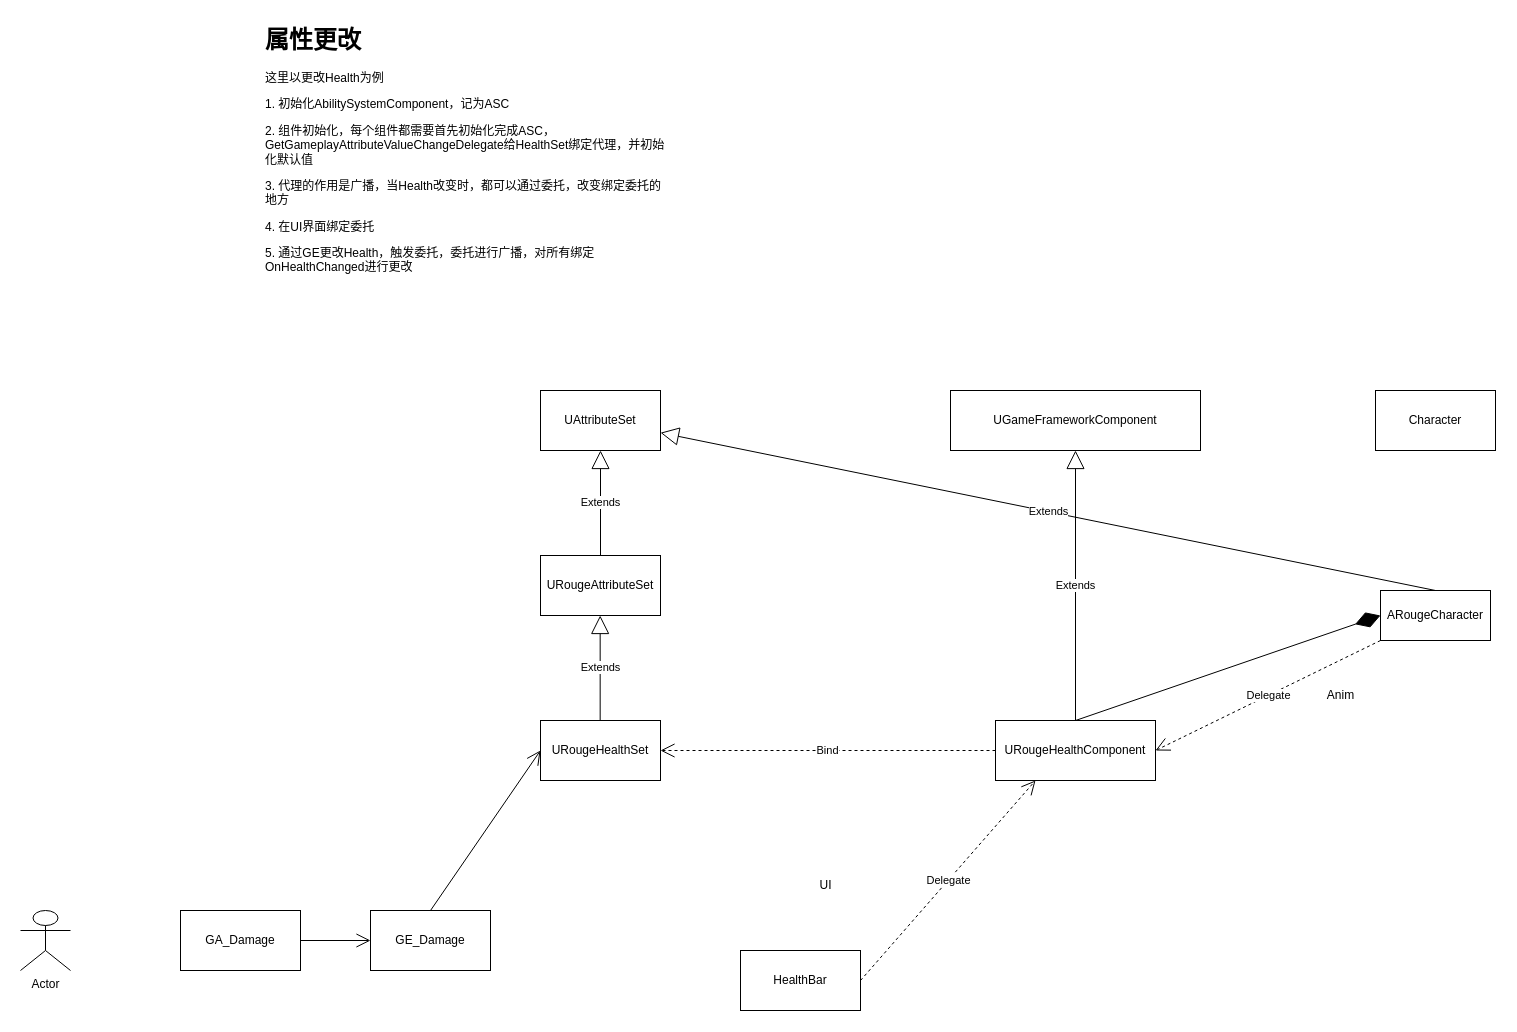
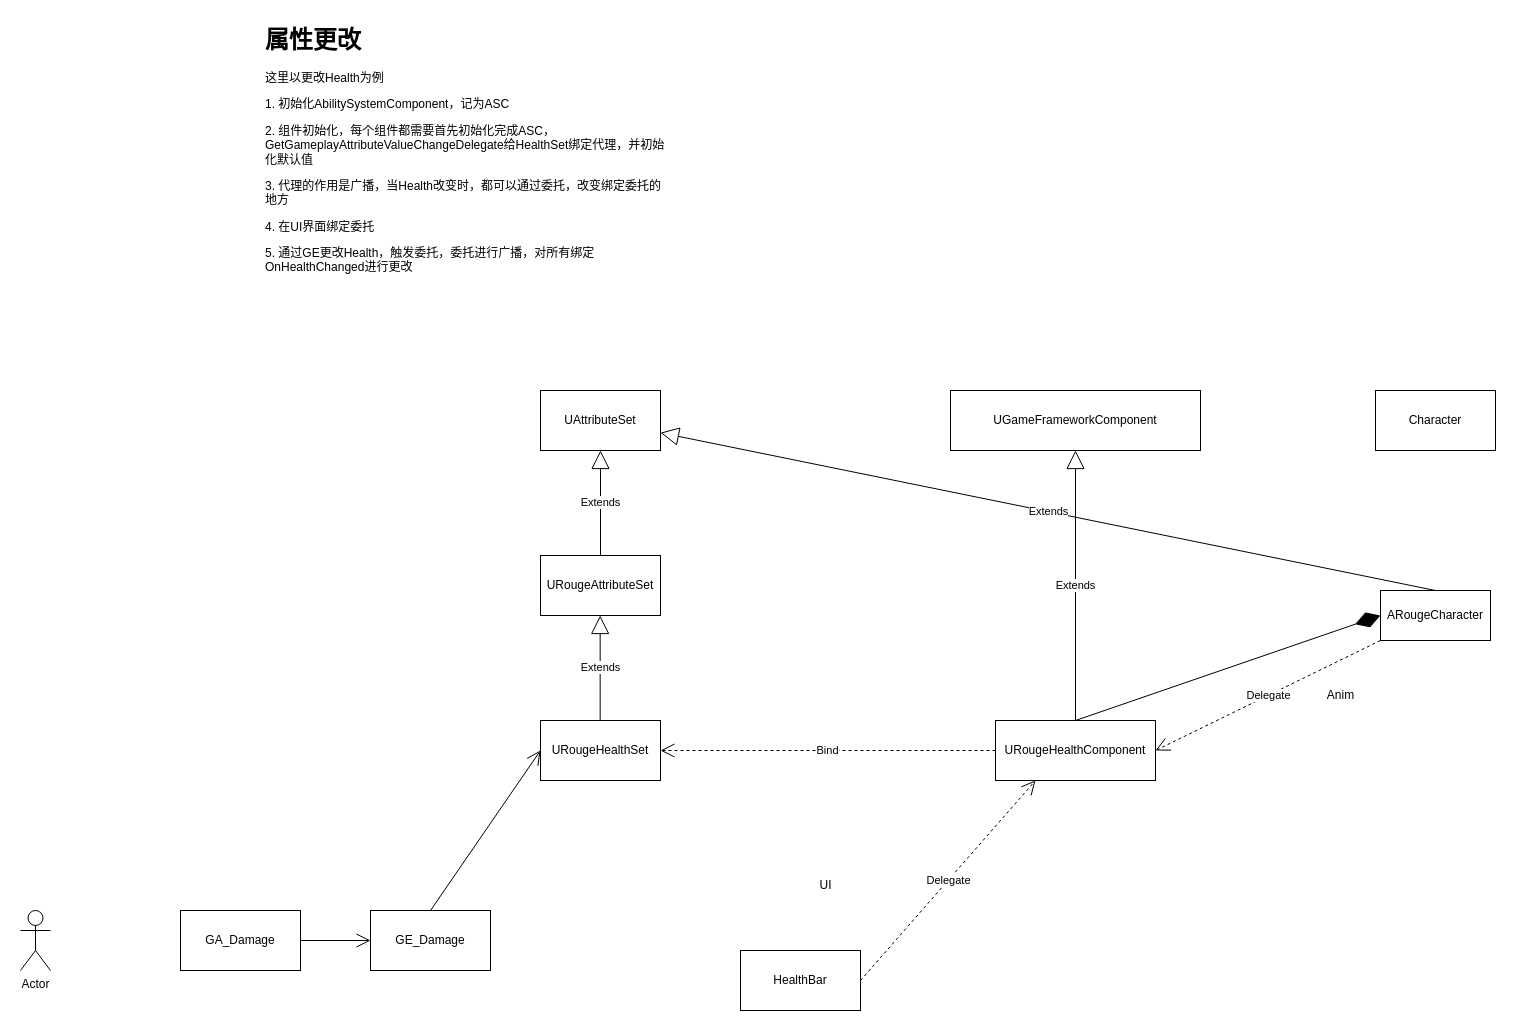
(46, 941) -> (36, 941)
